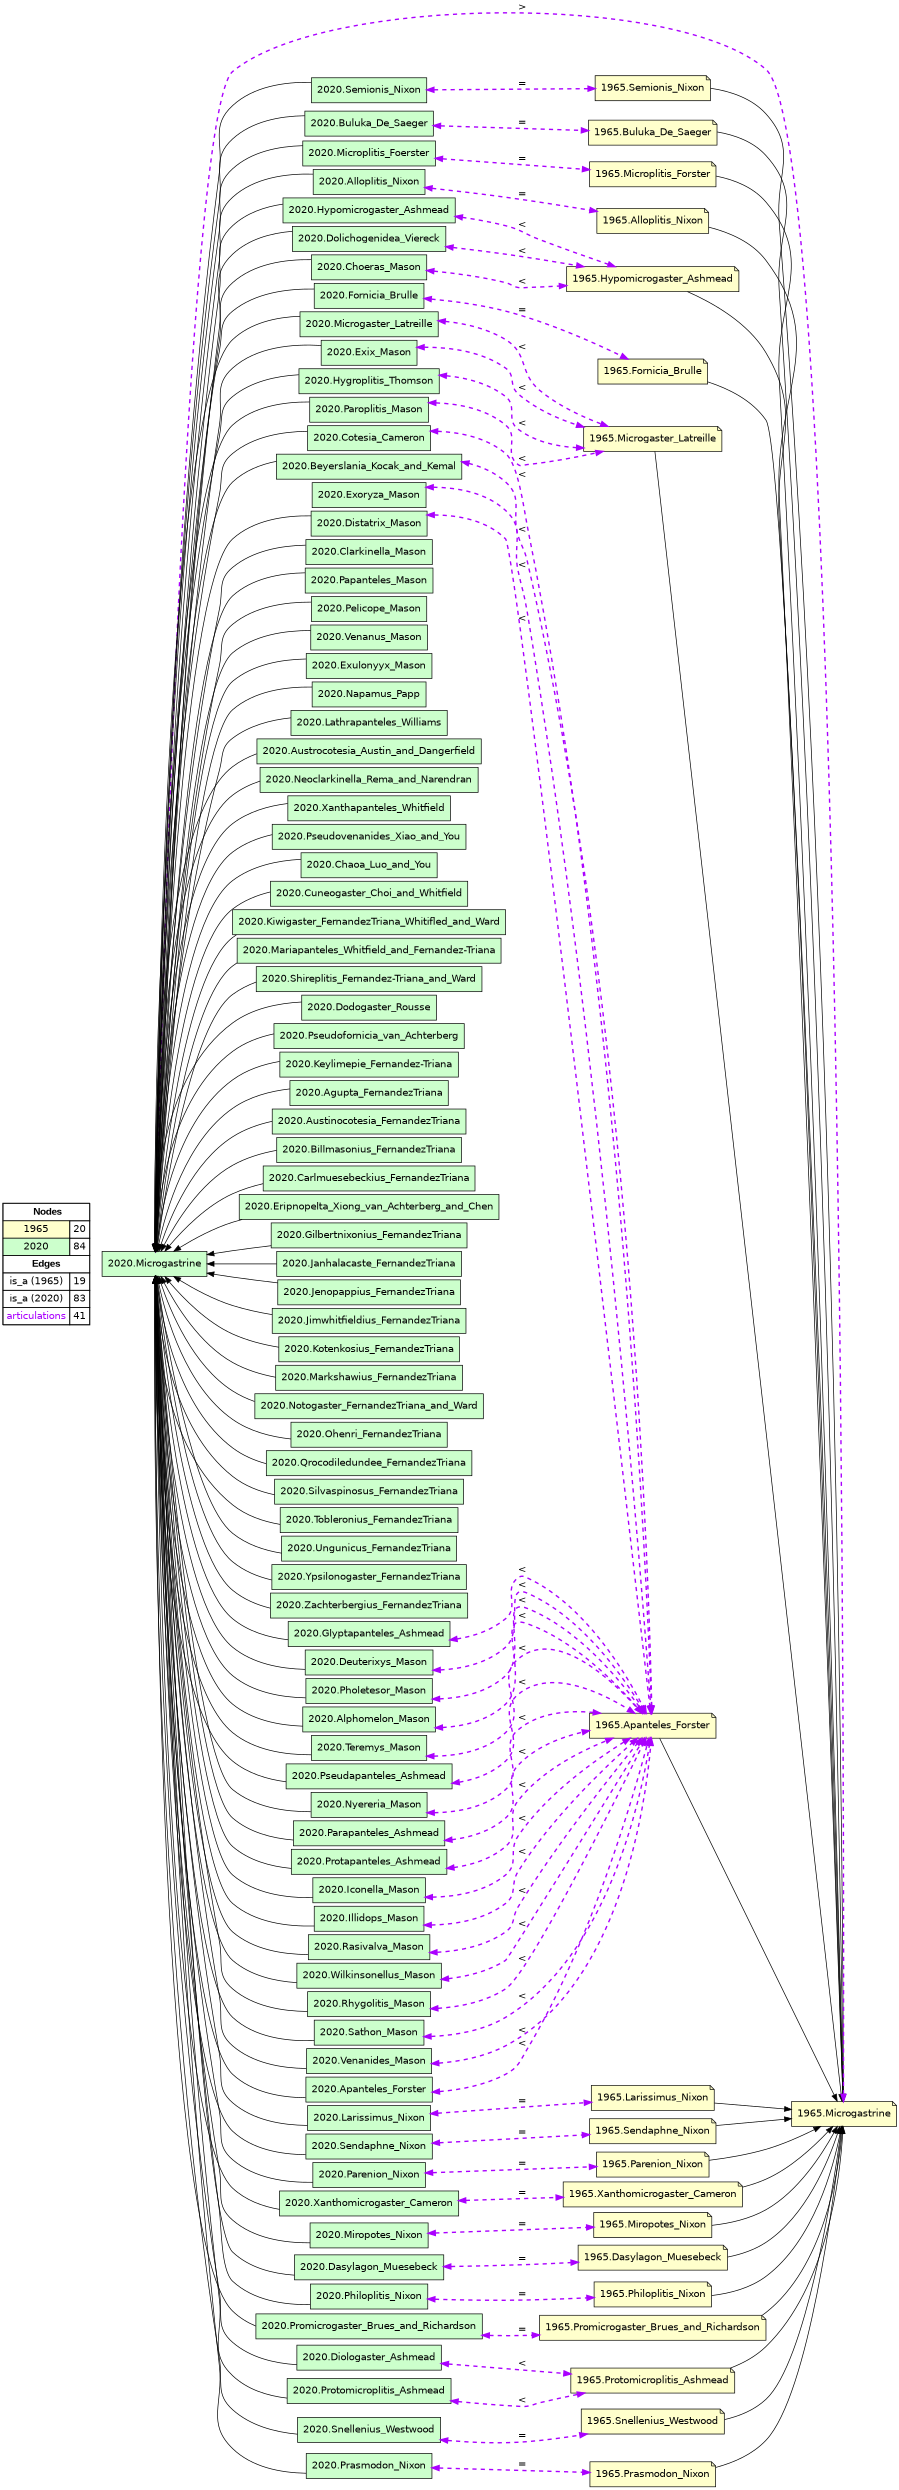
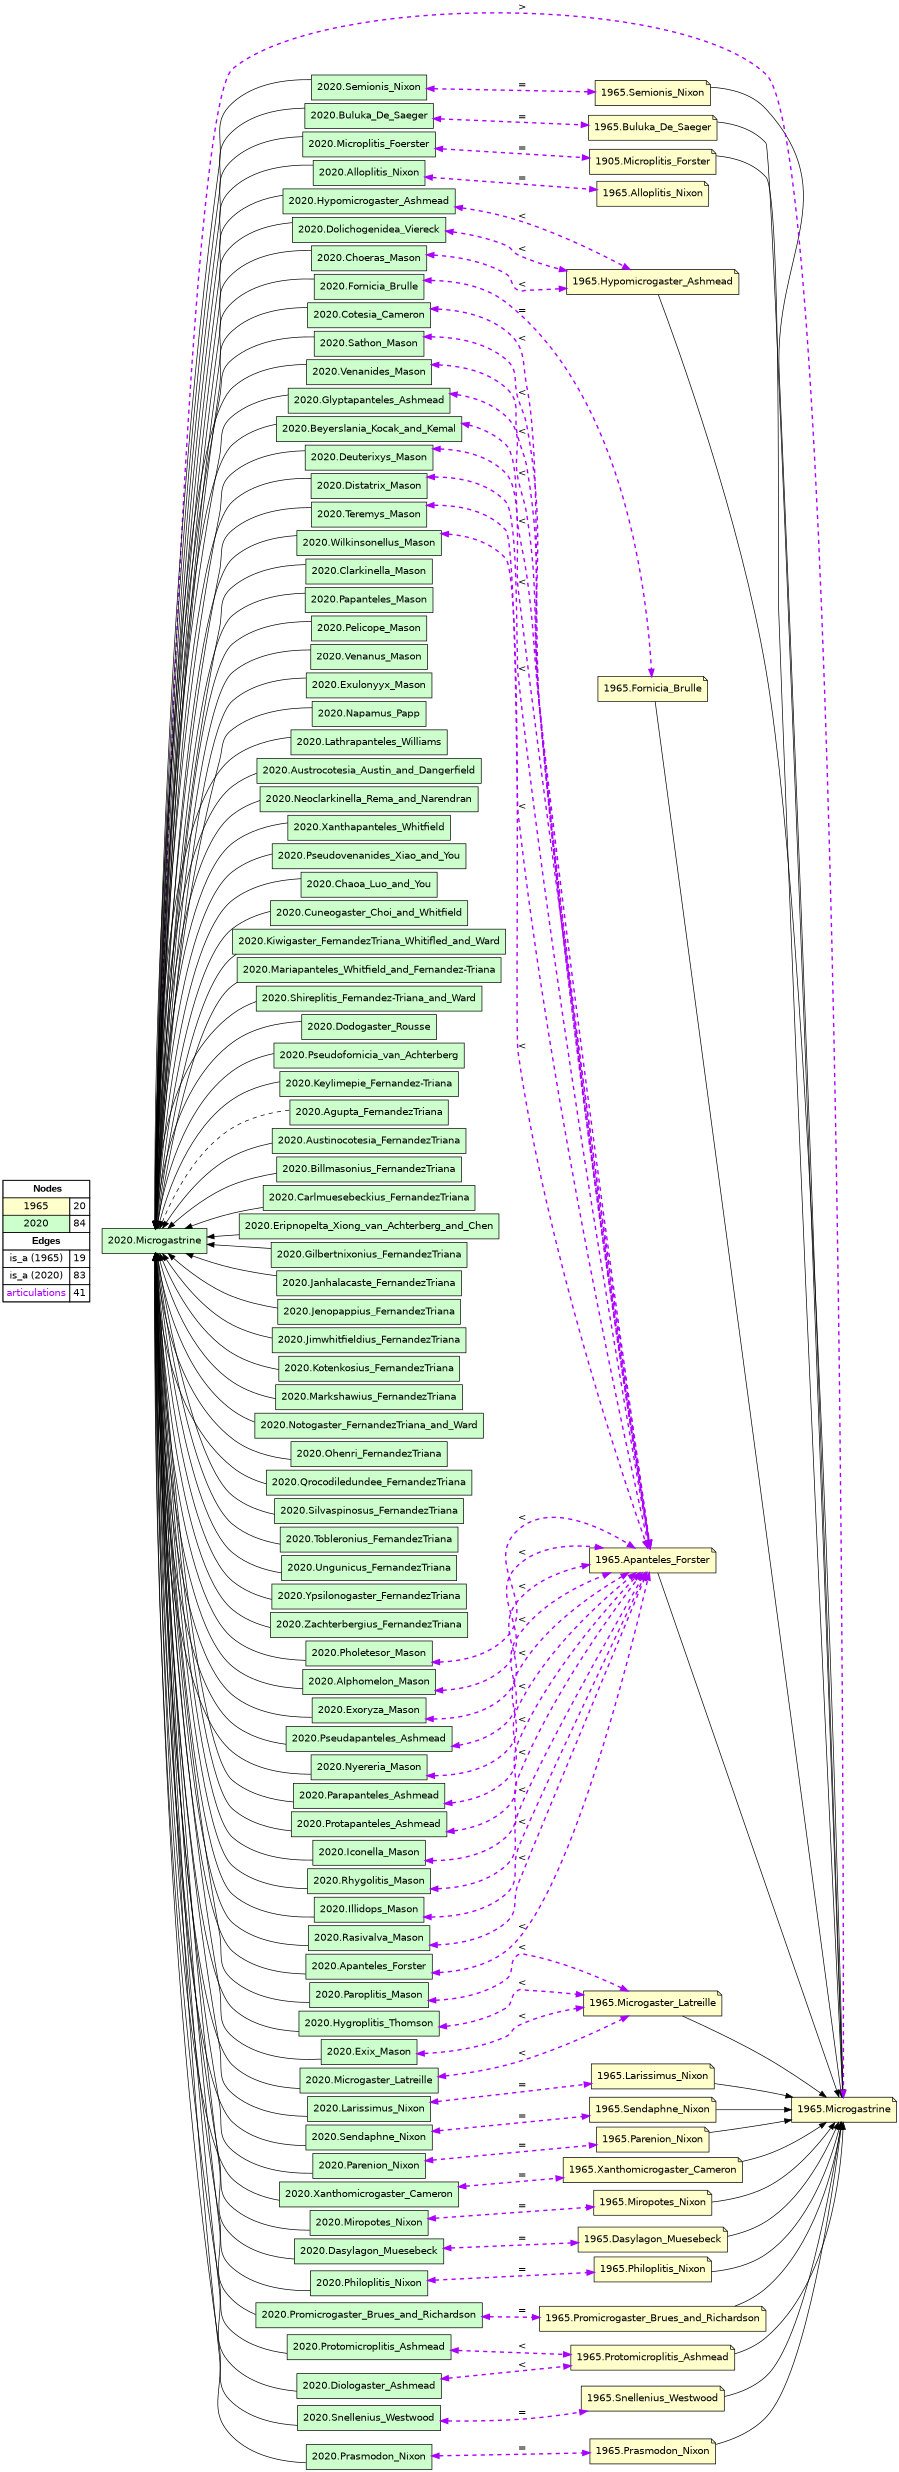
(653, 174) -> (653, 162)
(807, 1139) -> none
(199, 1143) -> (210, 1146)
none -> (197, 1629)
